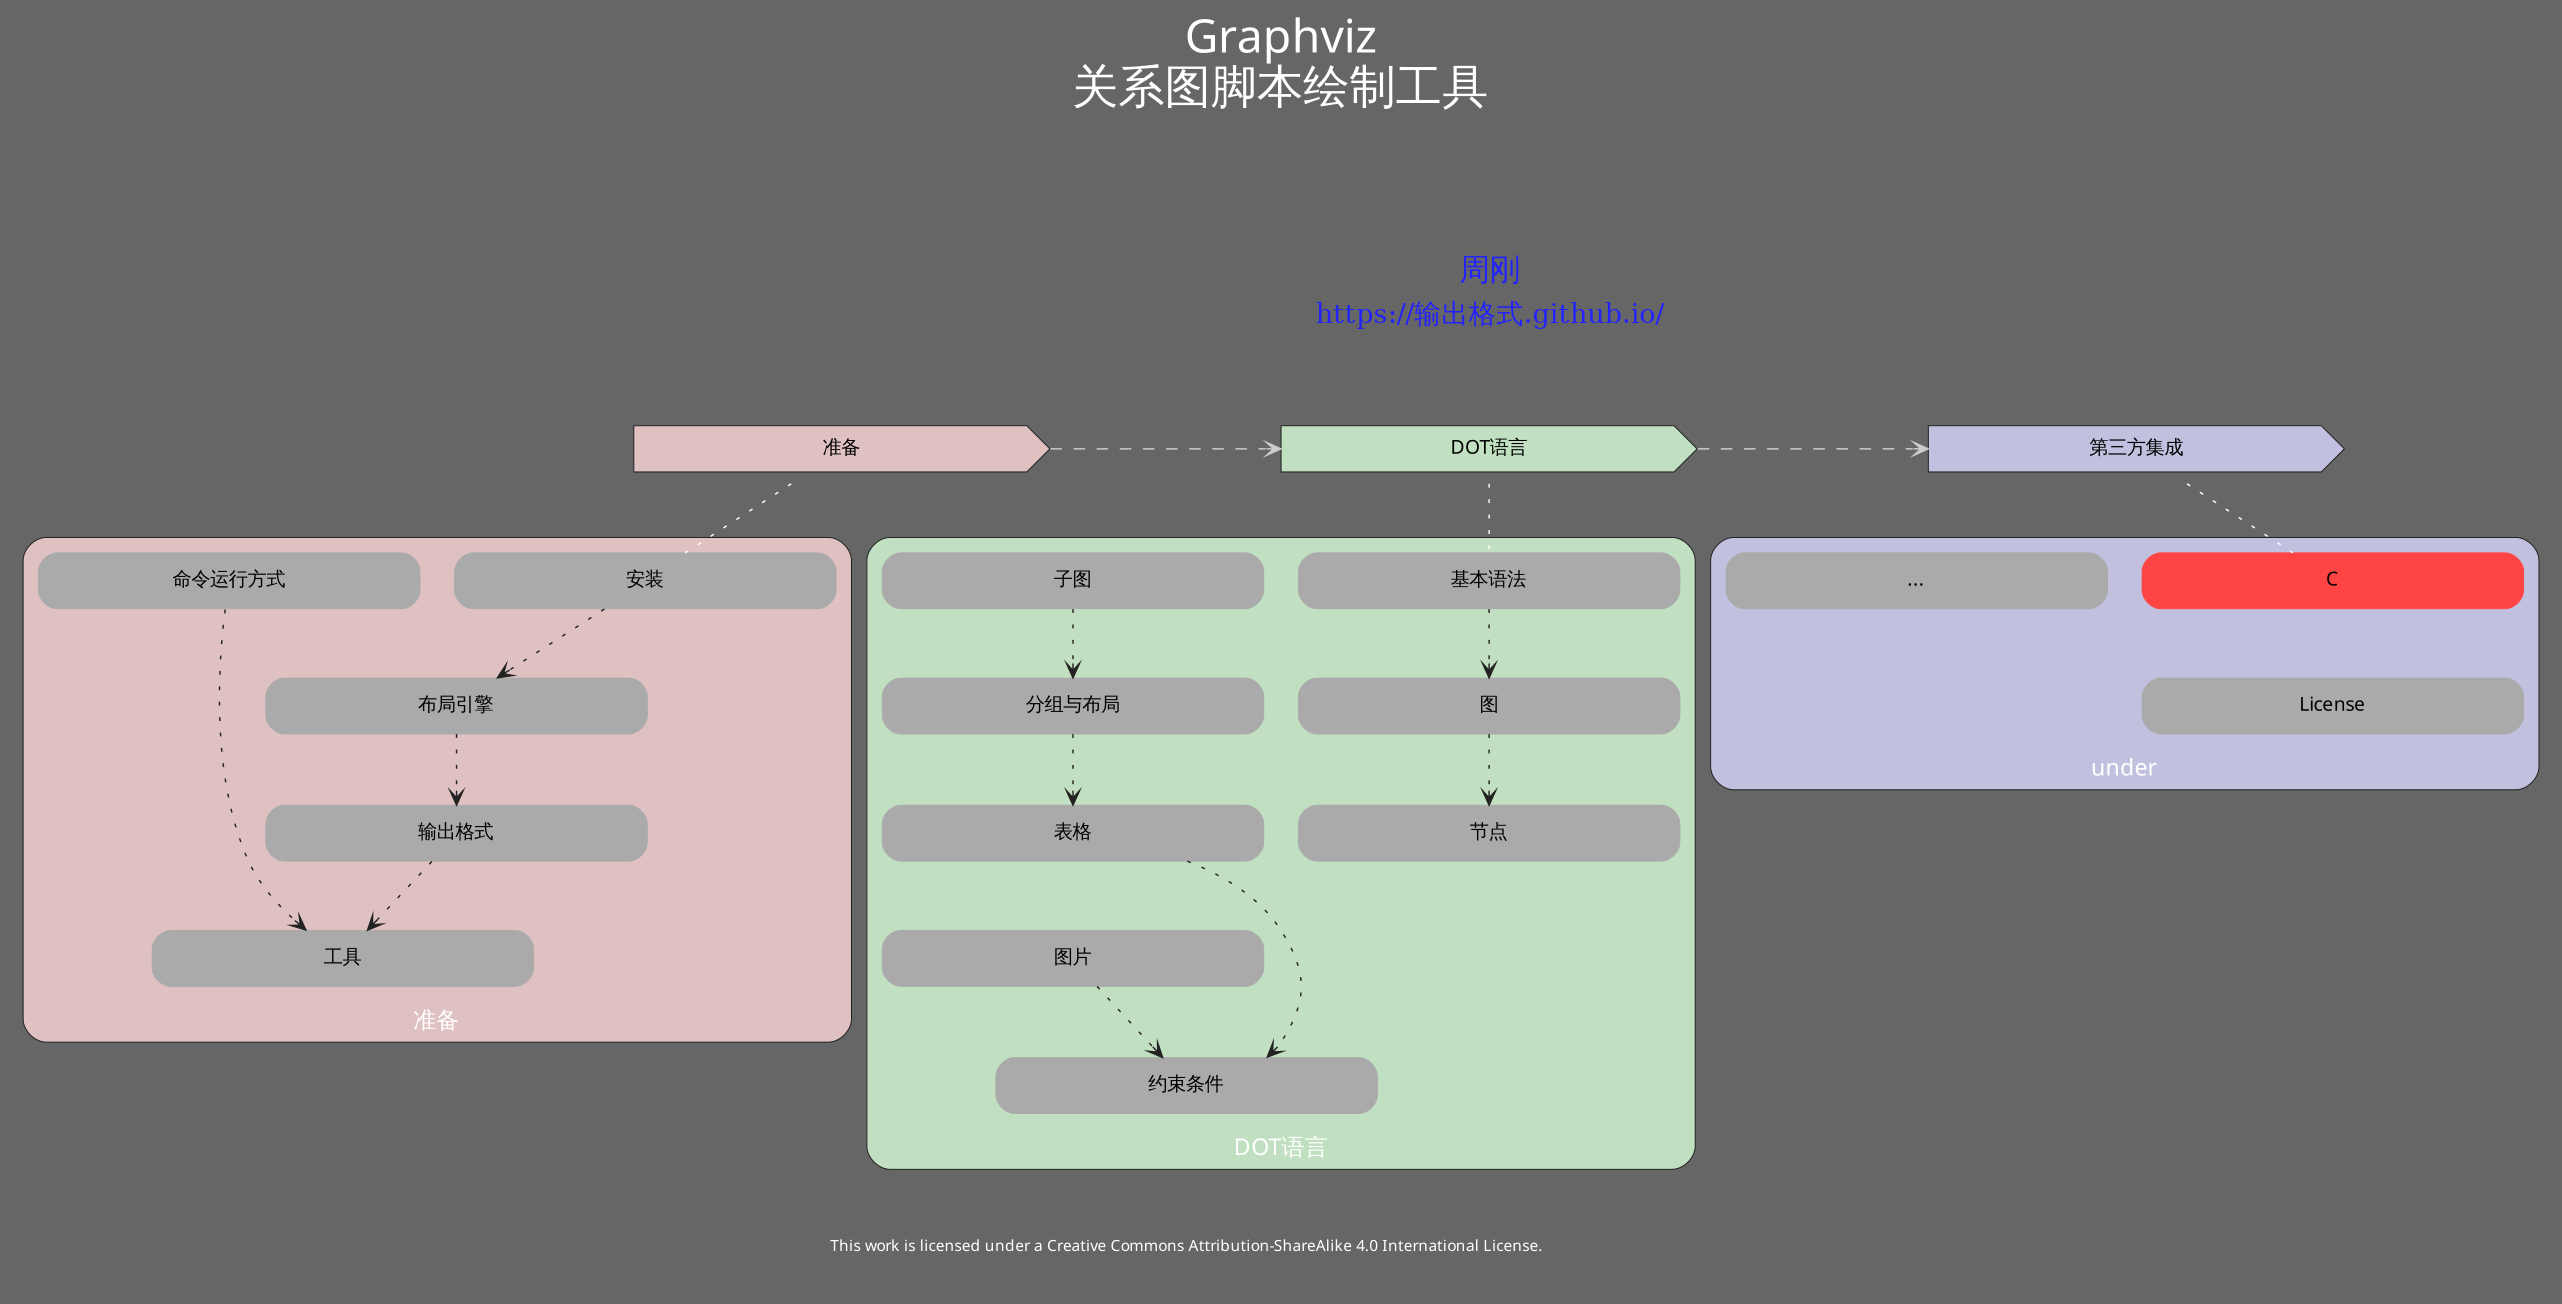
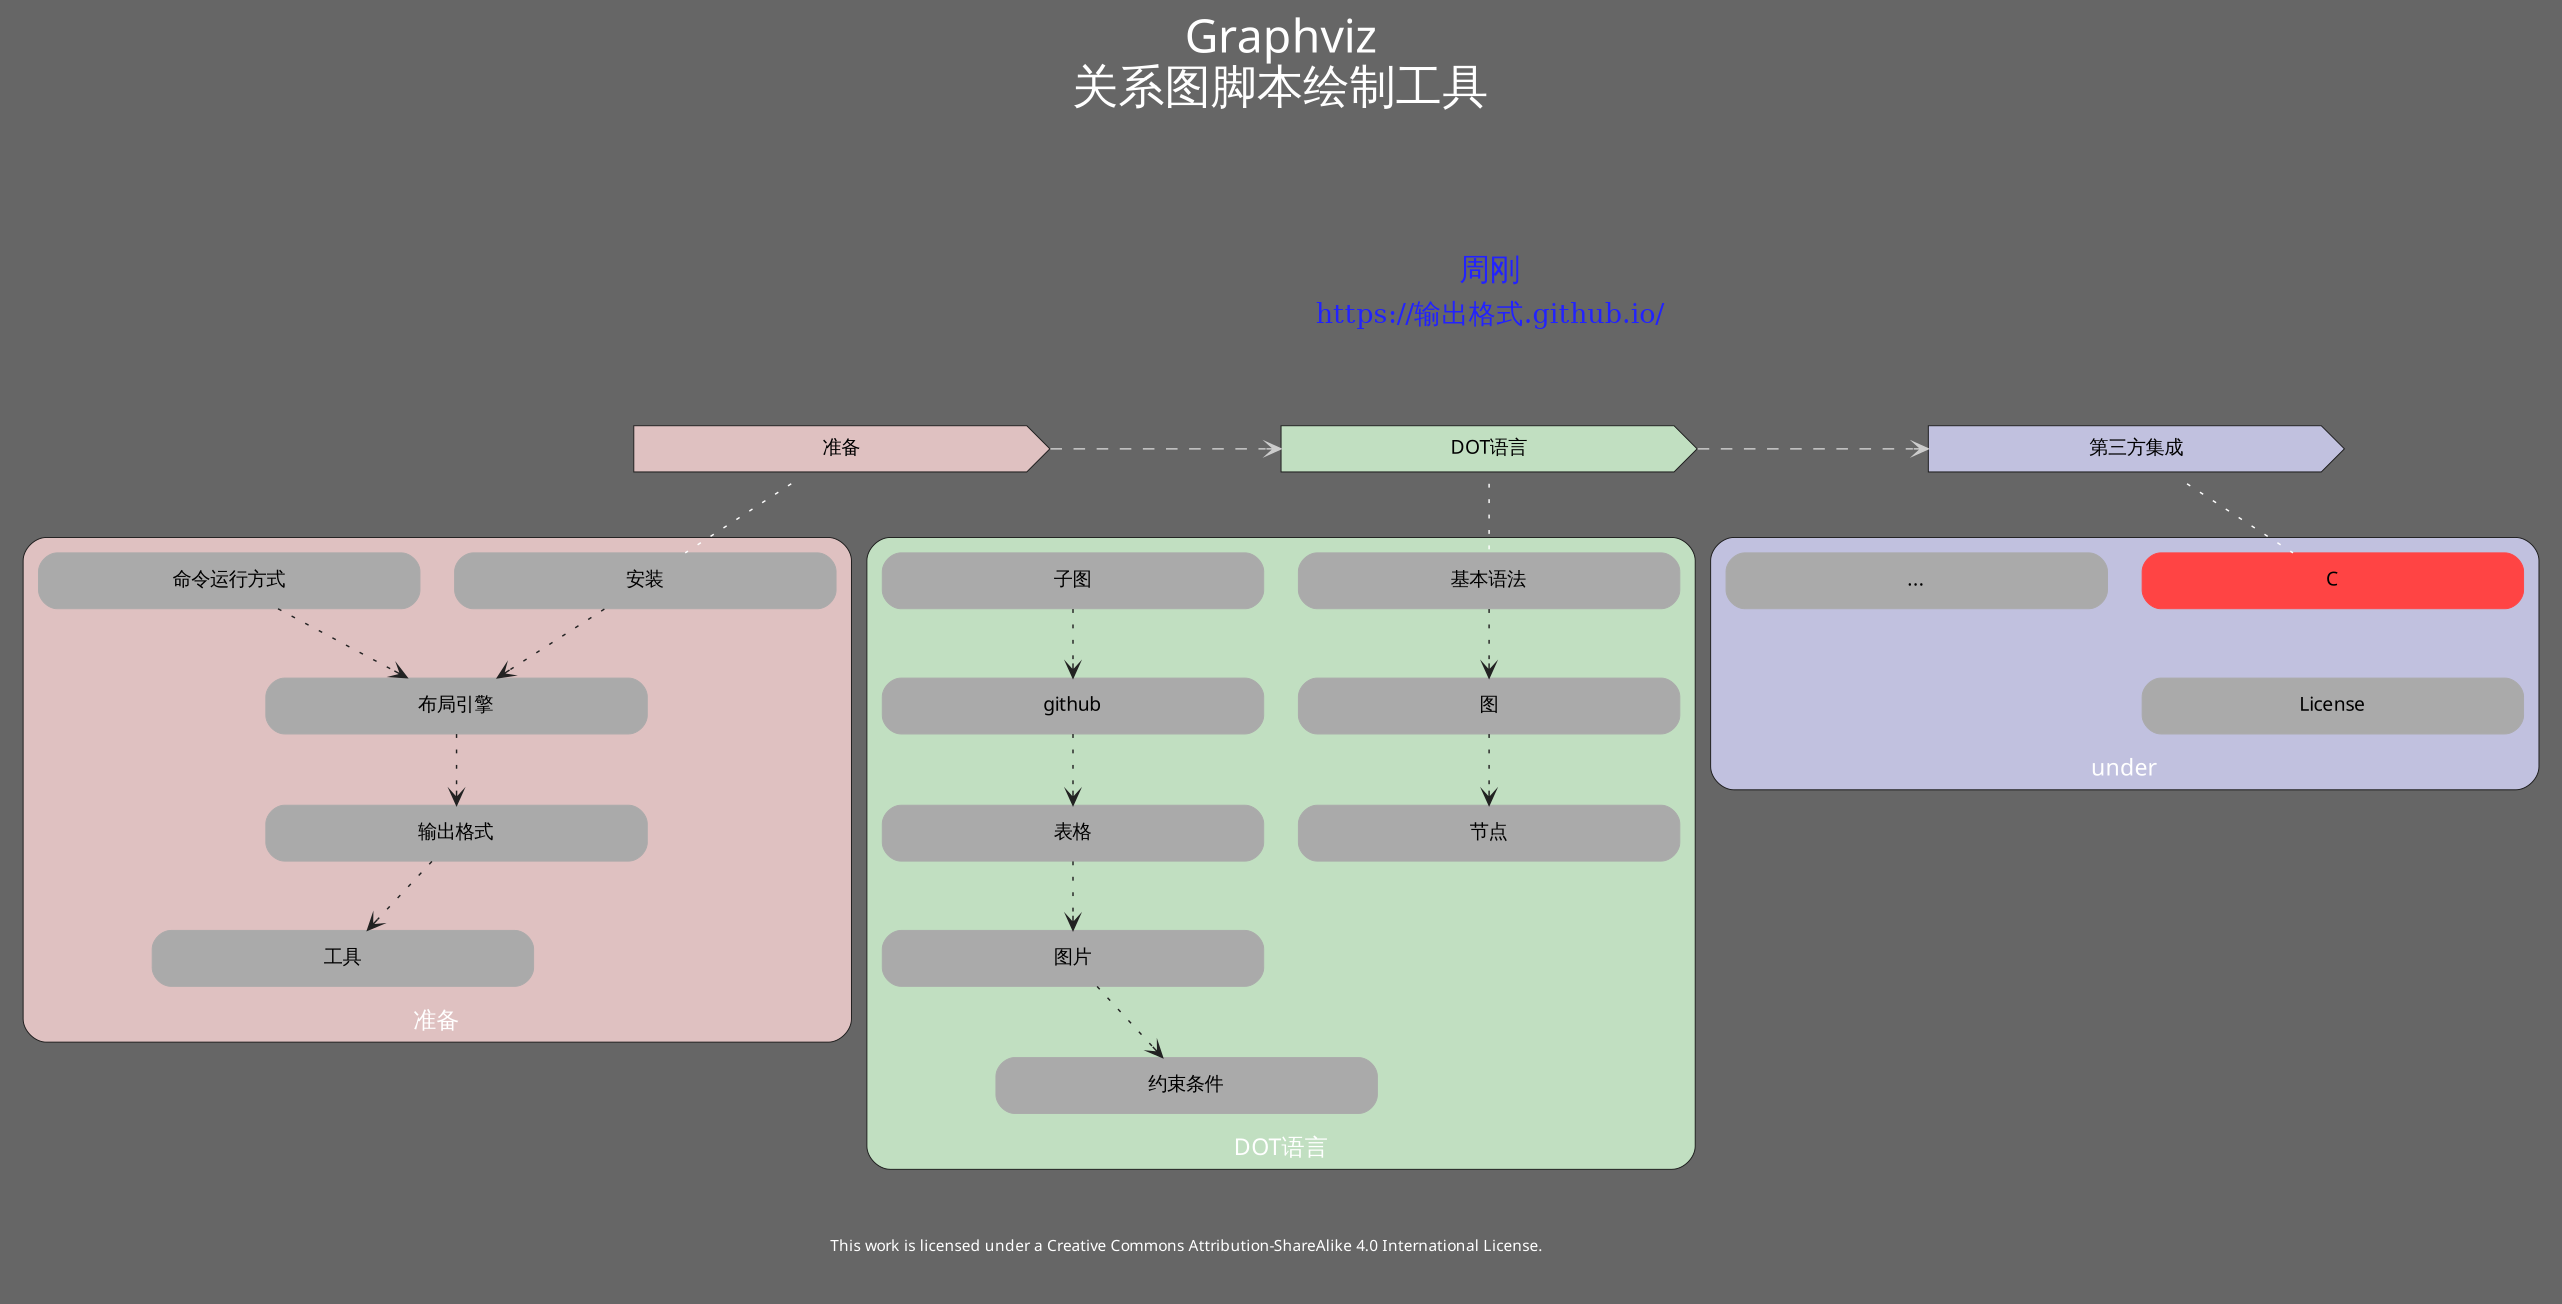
(1073, 706) -> (1073, 706)
(225, 774) -> (336, 640)
(1283, 934) -> (1073, 888)
